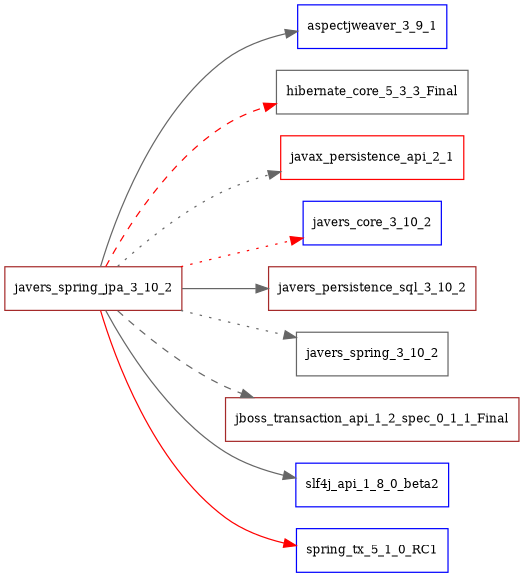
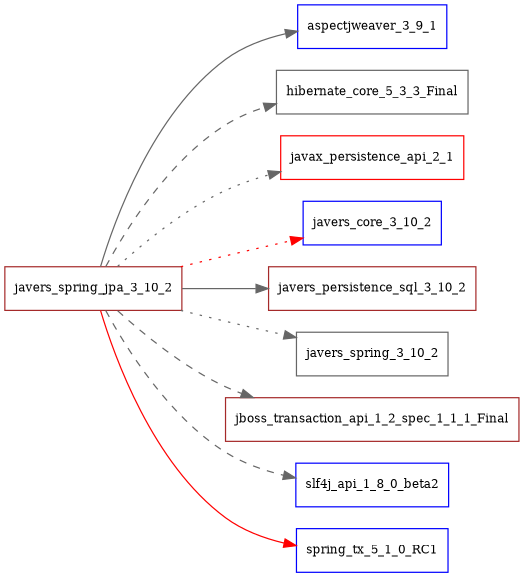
(171, 172) -> (171, 172)
(178, 412) -> (178, 412)
(372, 420) -> (372, 420)
